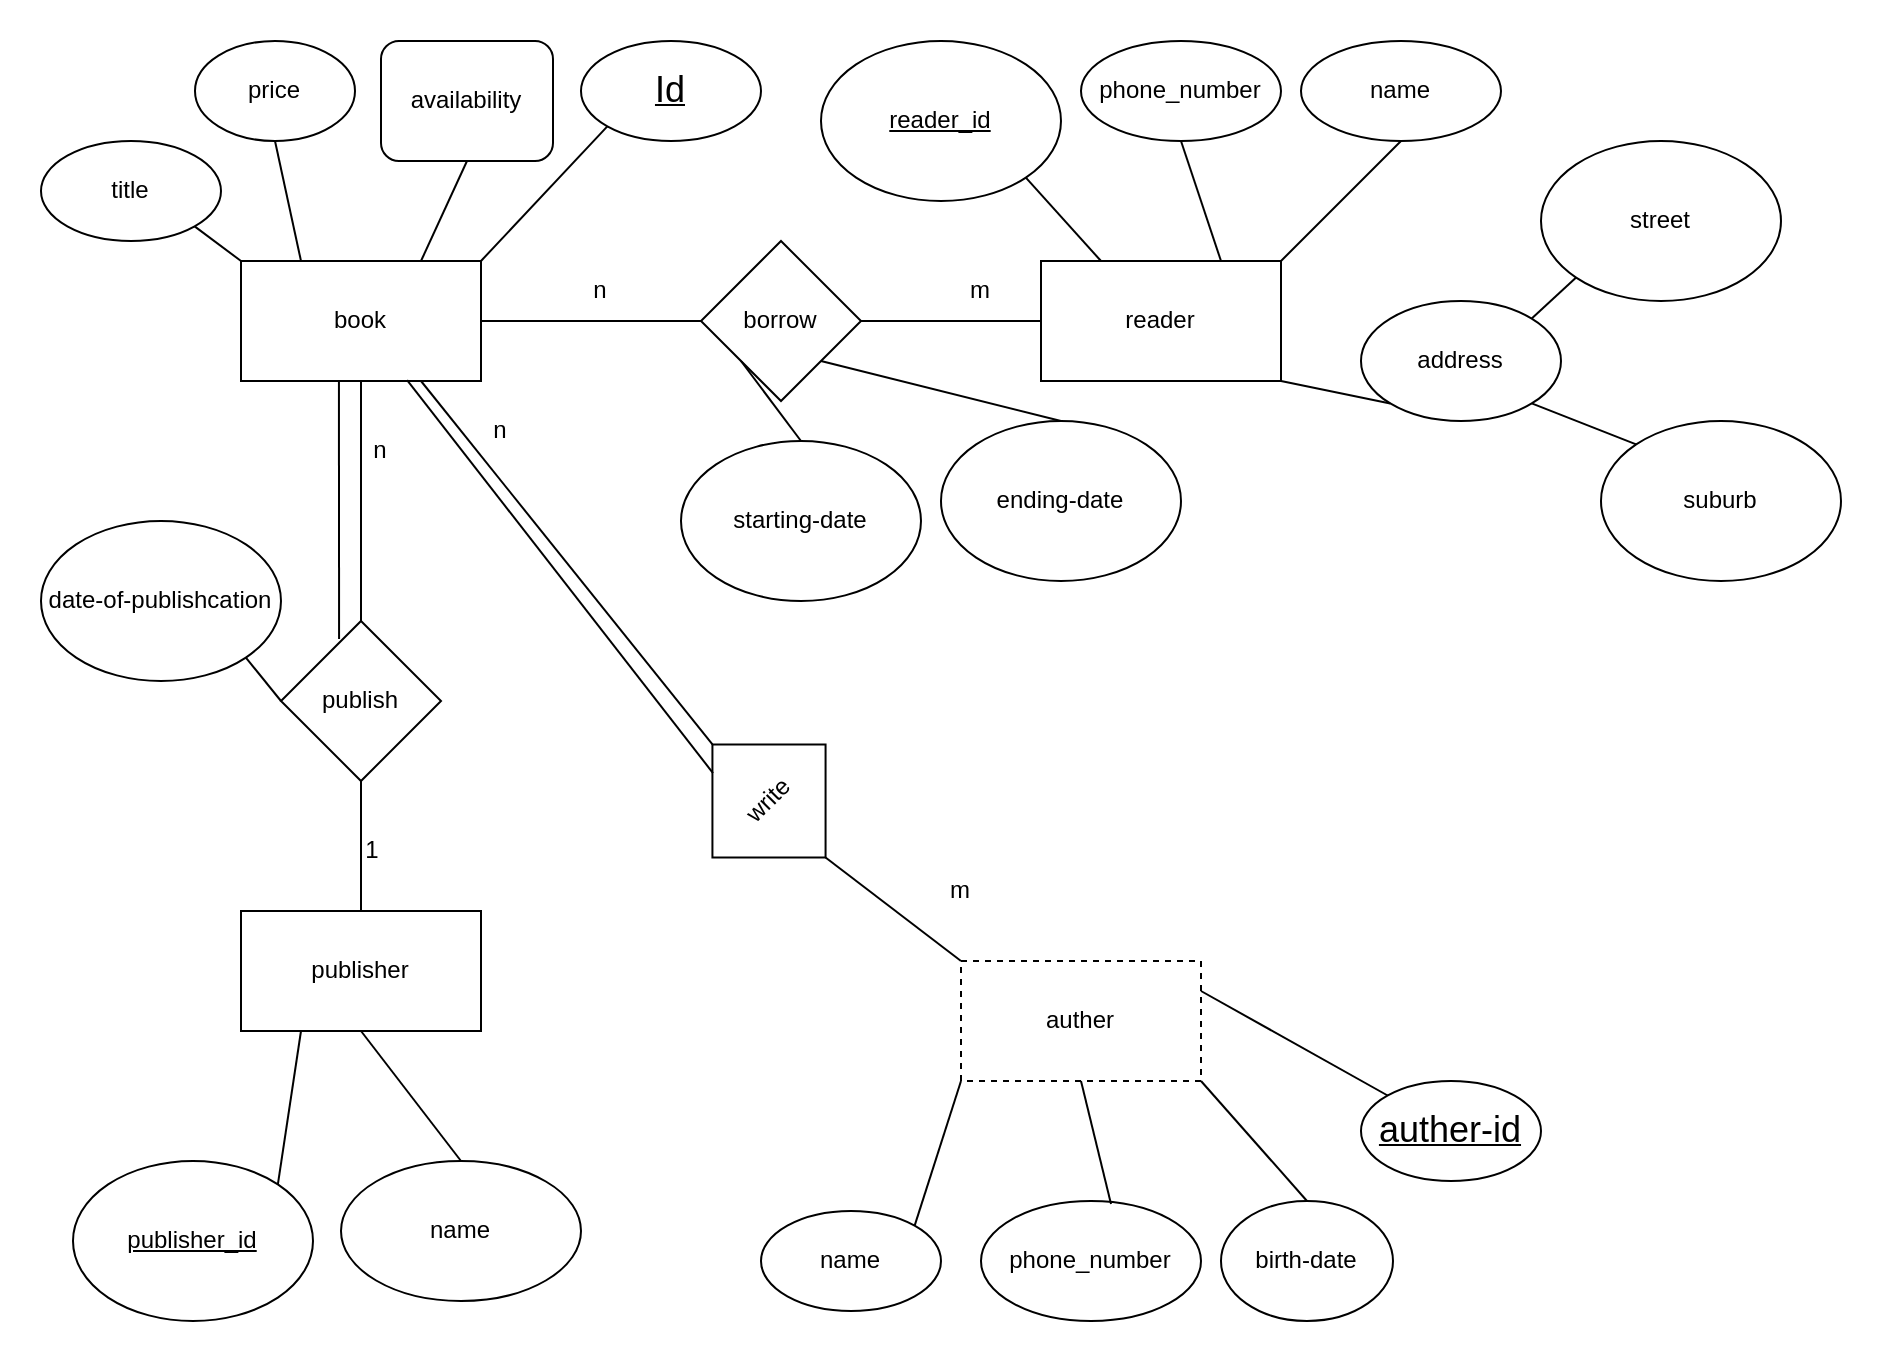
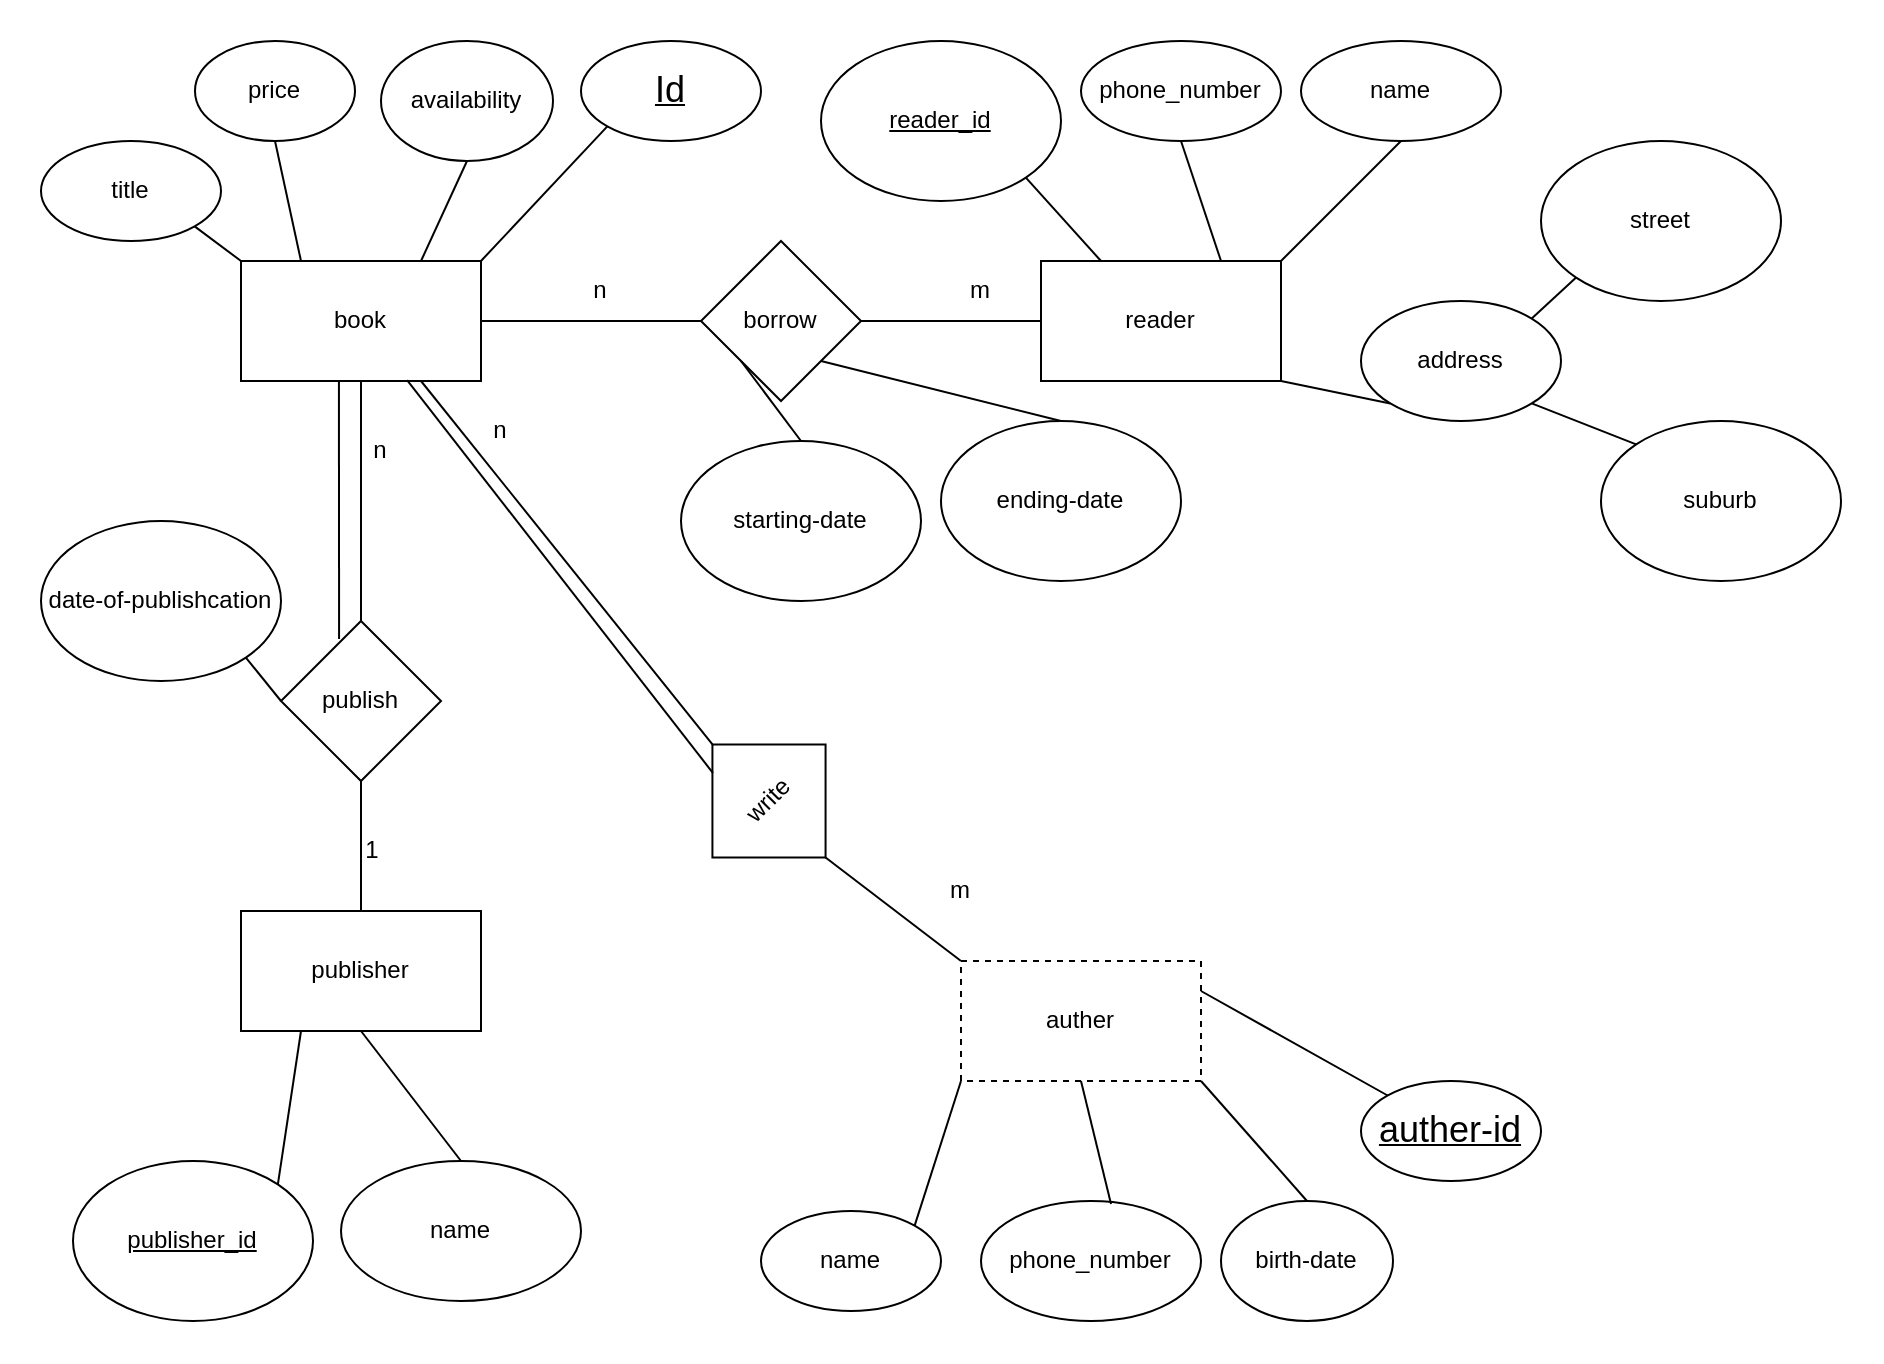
(467, 101) -> (467, 101)
